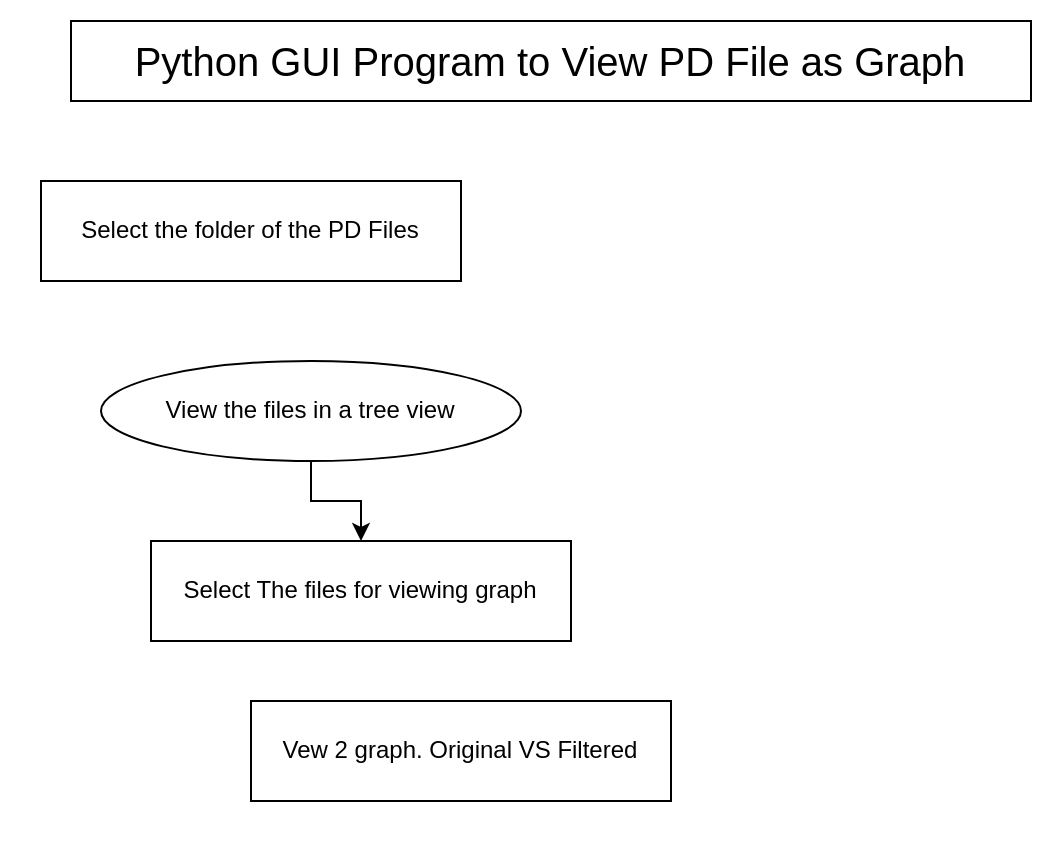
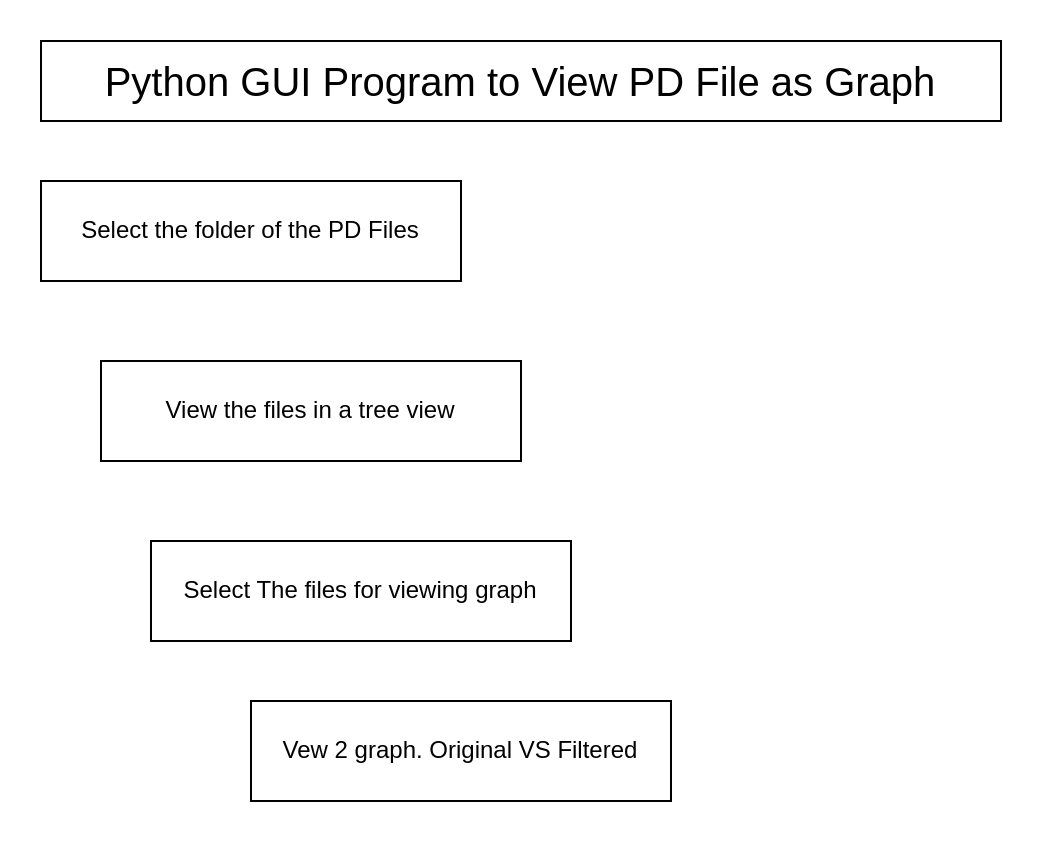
(551, 61) -> (521, 81)
(311, 411) -> (311, 411)
(329, 501) -> none
